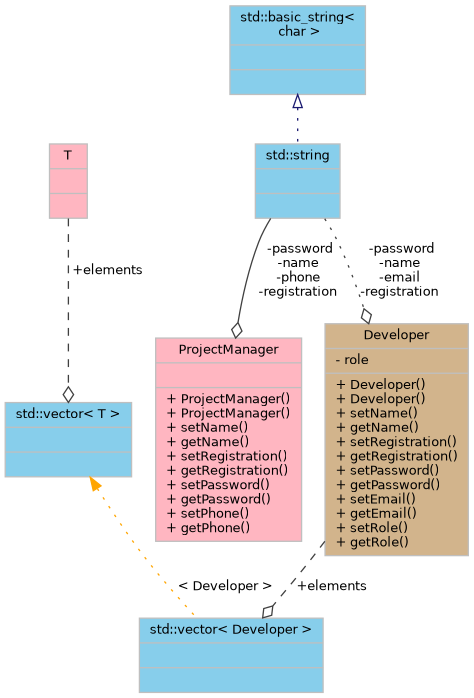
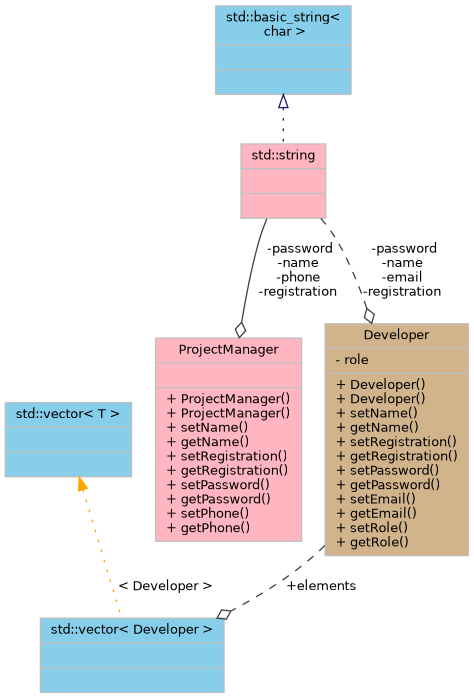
(68, 181) -> none
(298, 181) -> (283, 181)
(347, 262) -> (348, 261)
